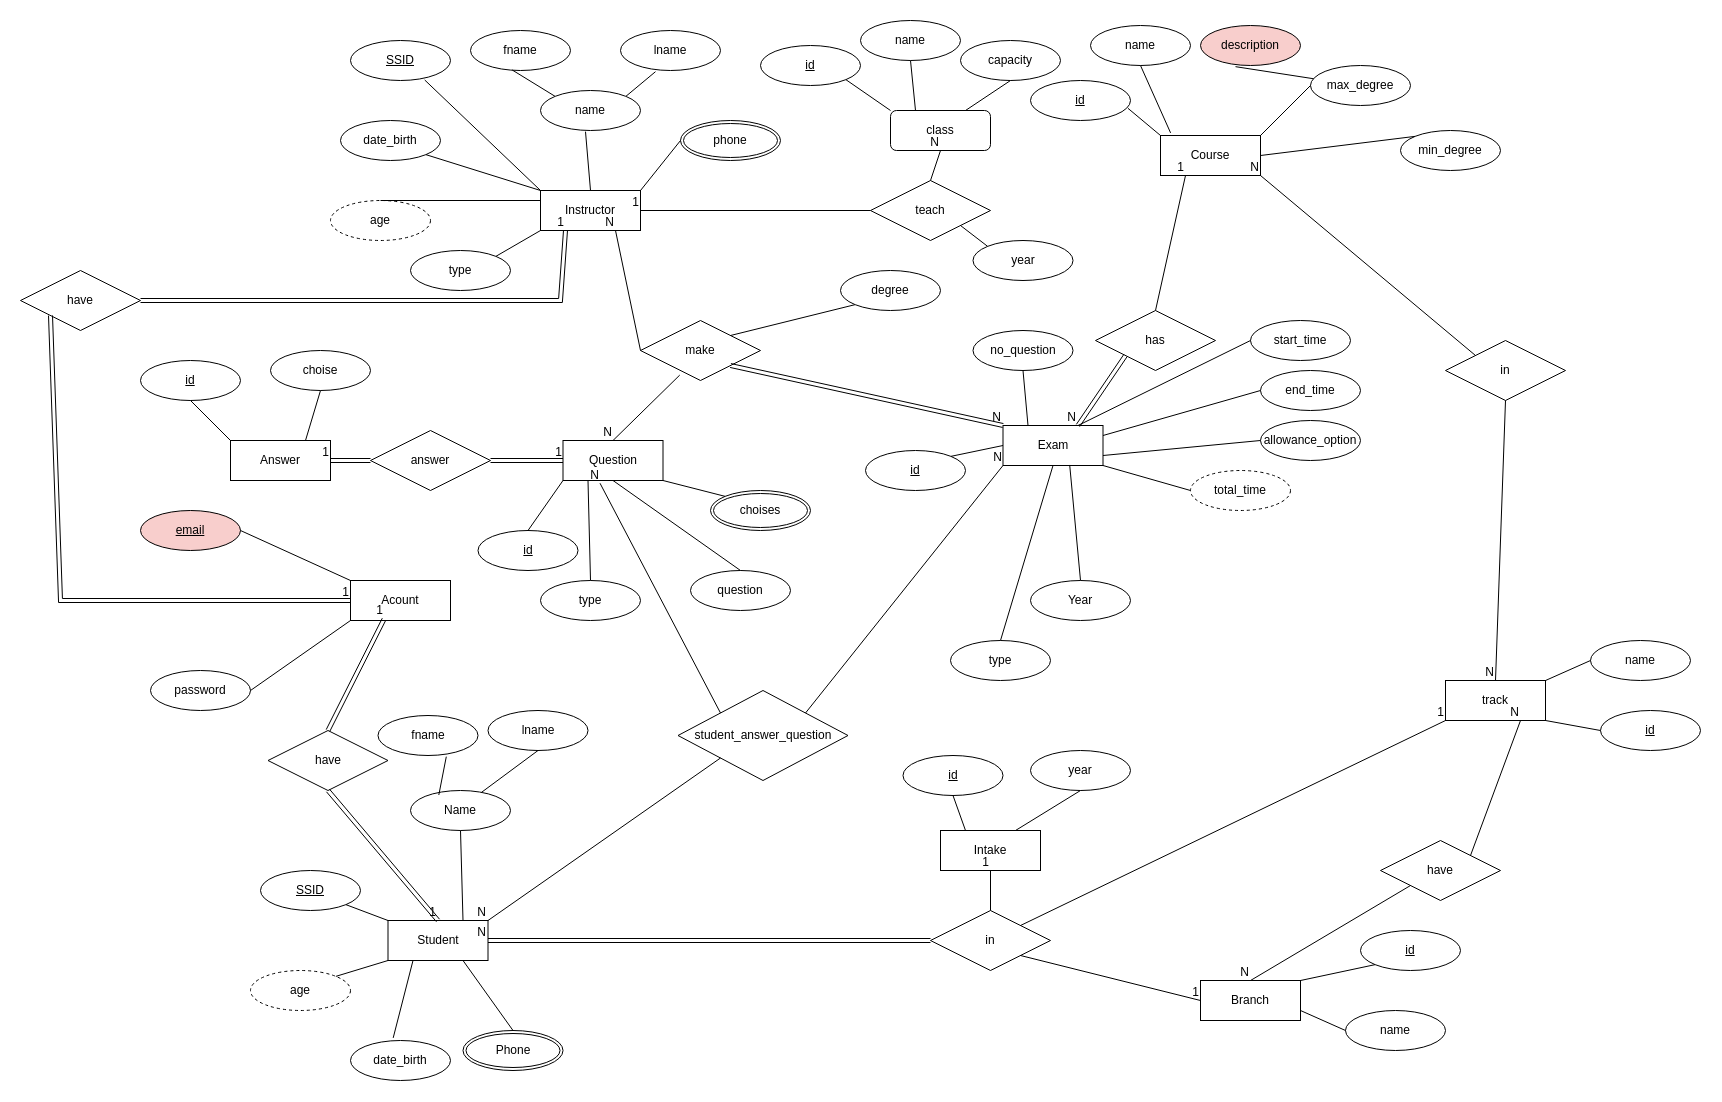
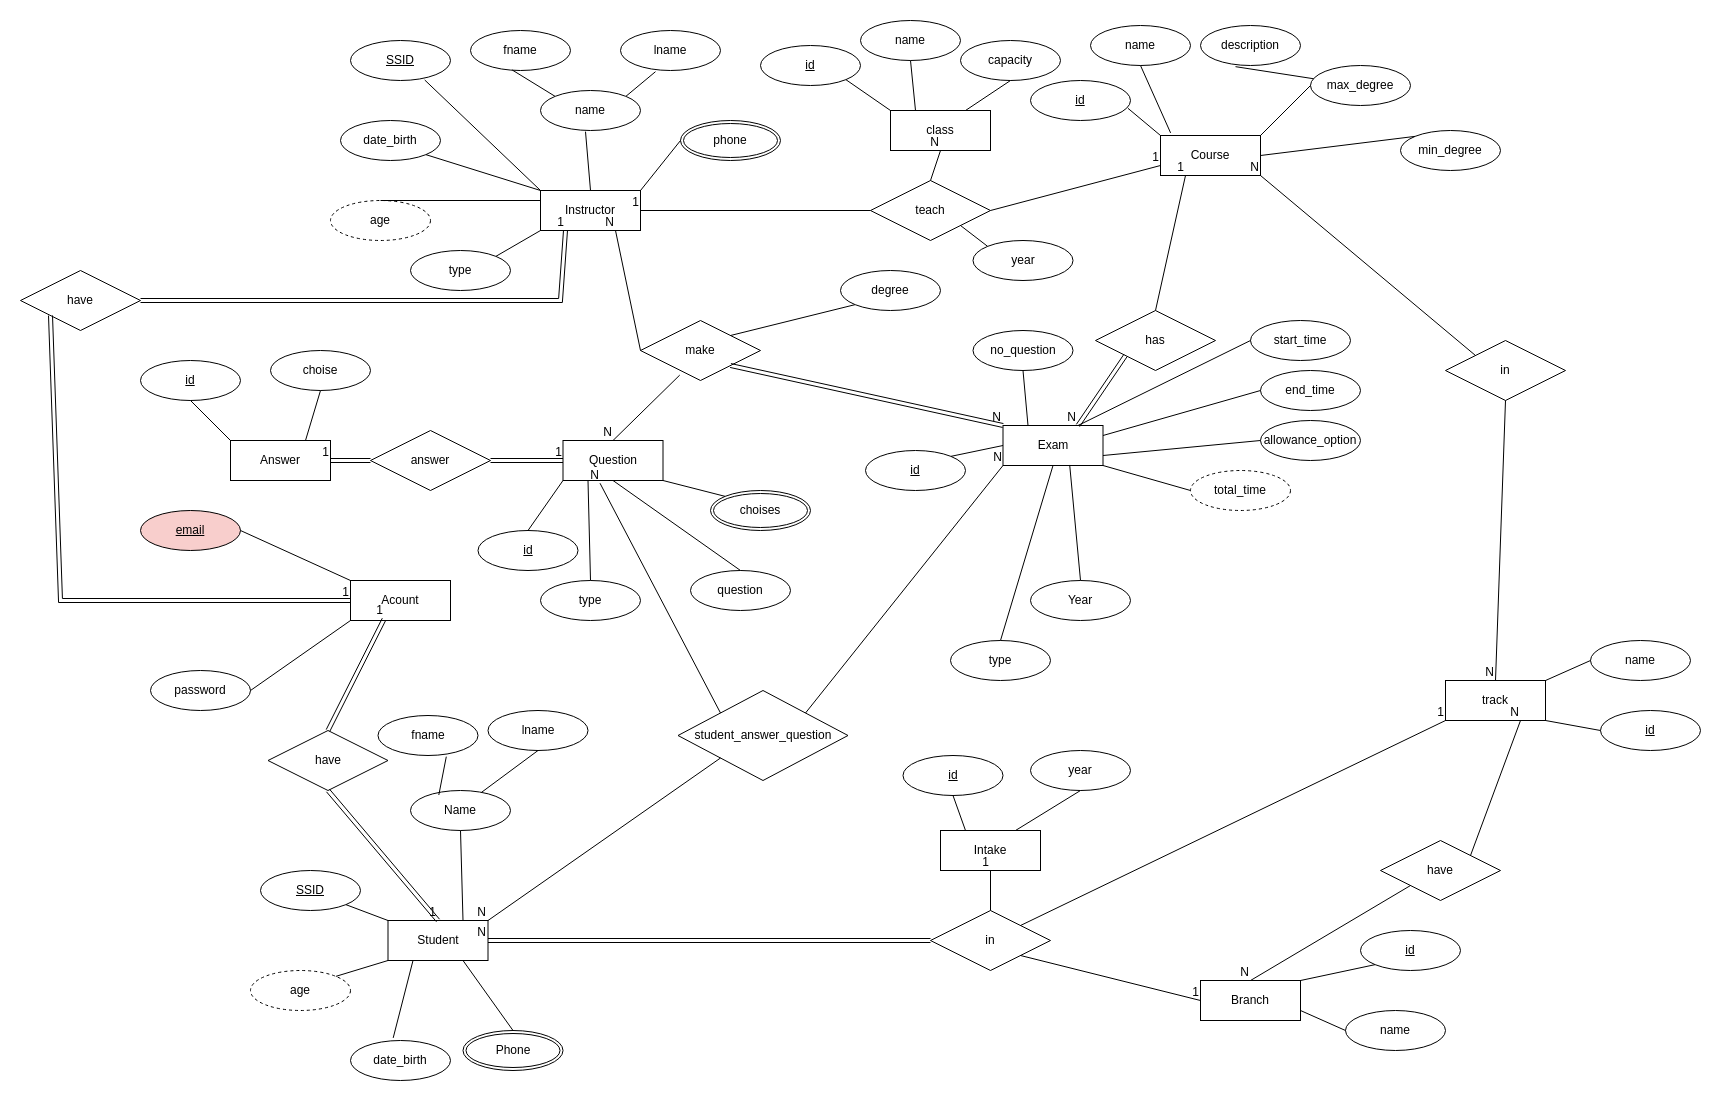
(1251, 46) -> (1251, 46)
(941, 131) -> (941, 131)
none -> (1075, 188)
